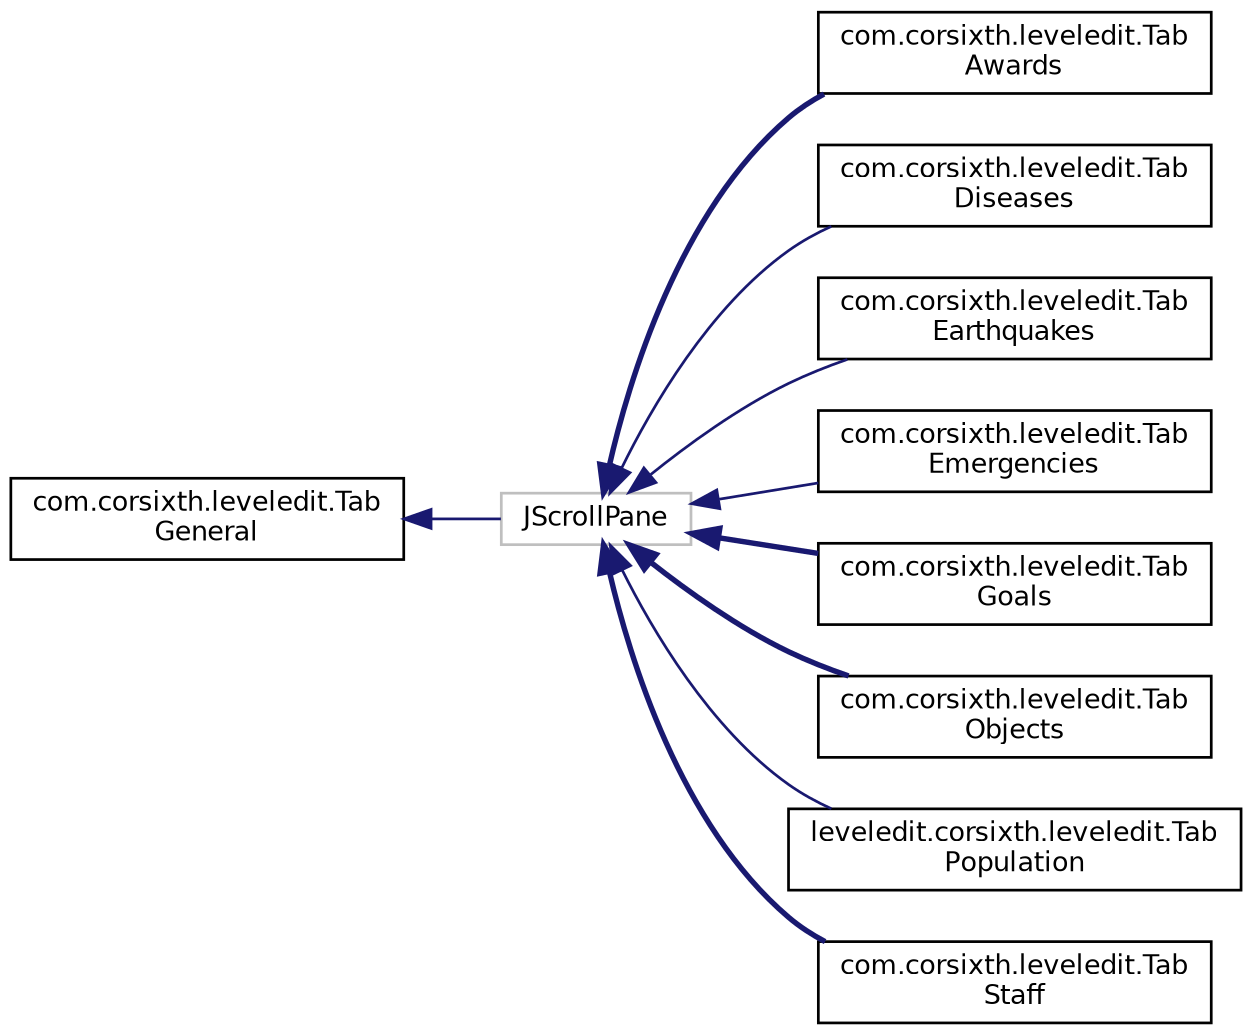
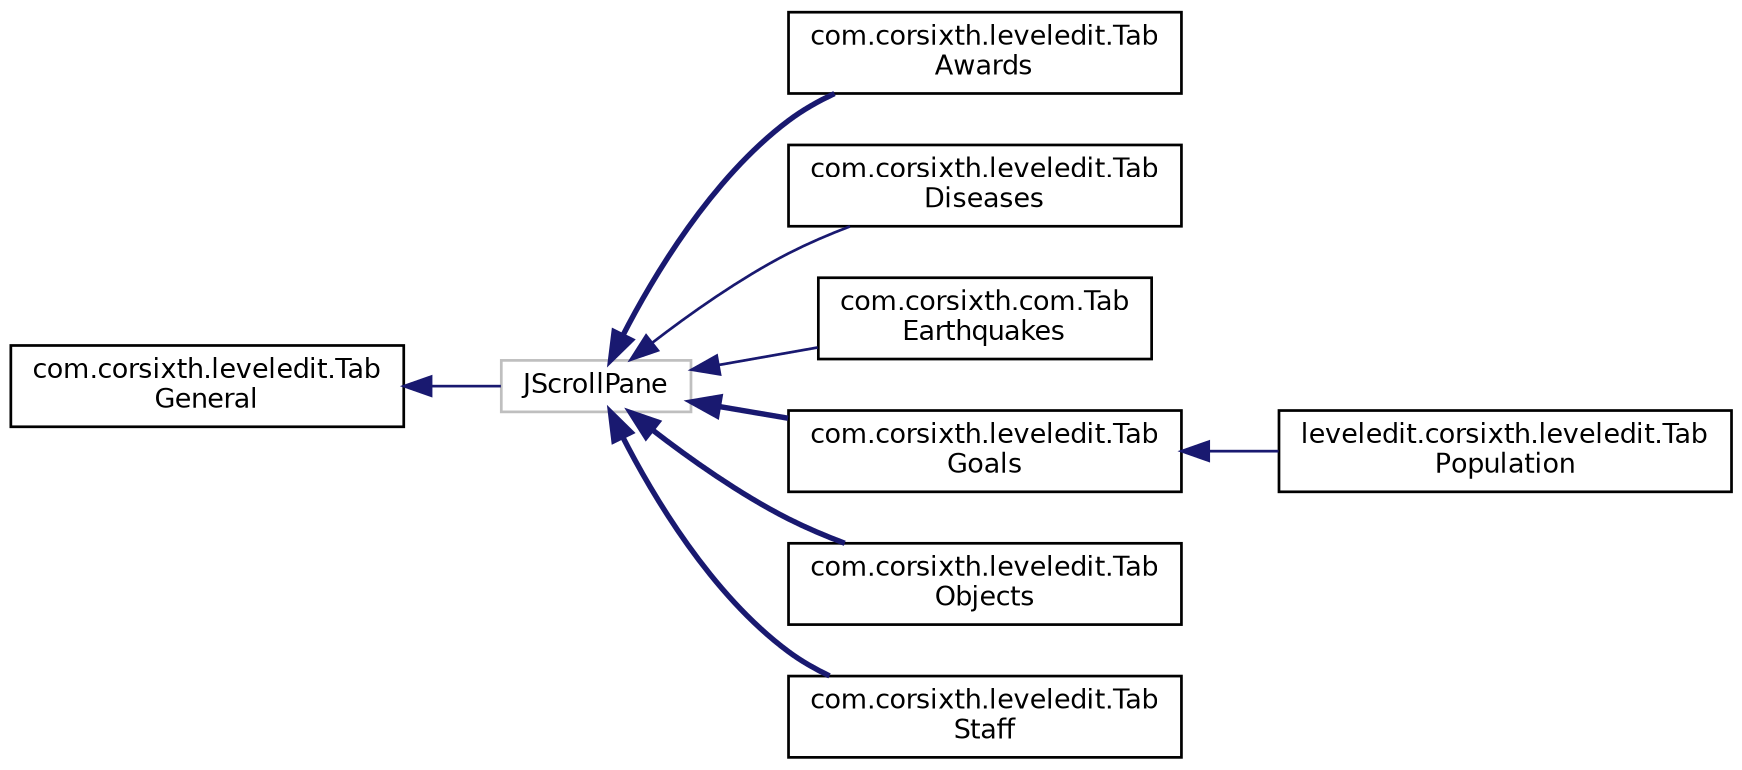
(1015, 318) -> (985, 318)
(1015, 451) -> none
(708, 706) -> (1244, 451)
